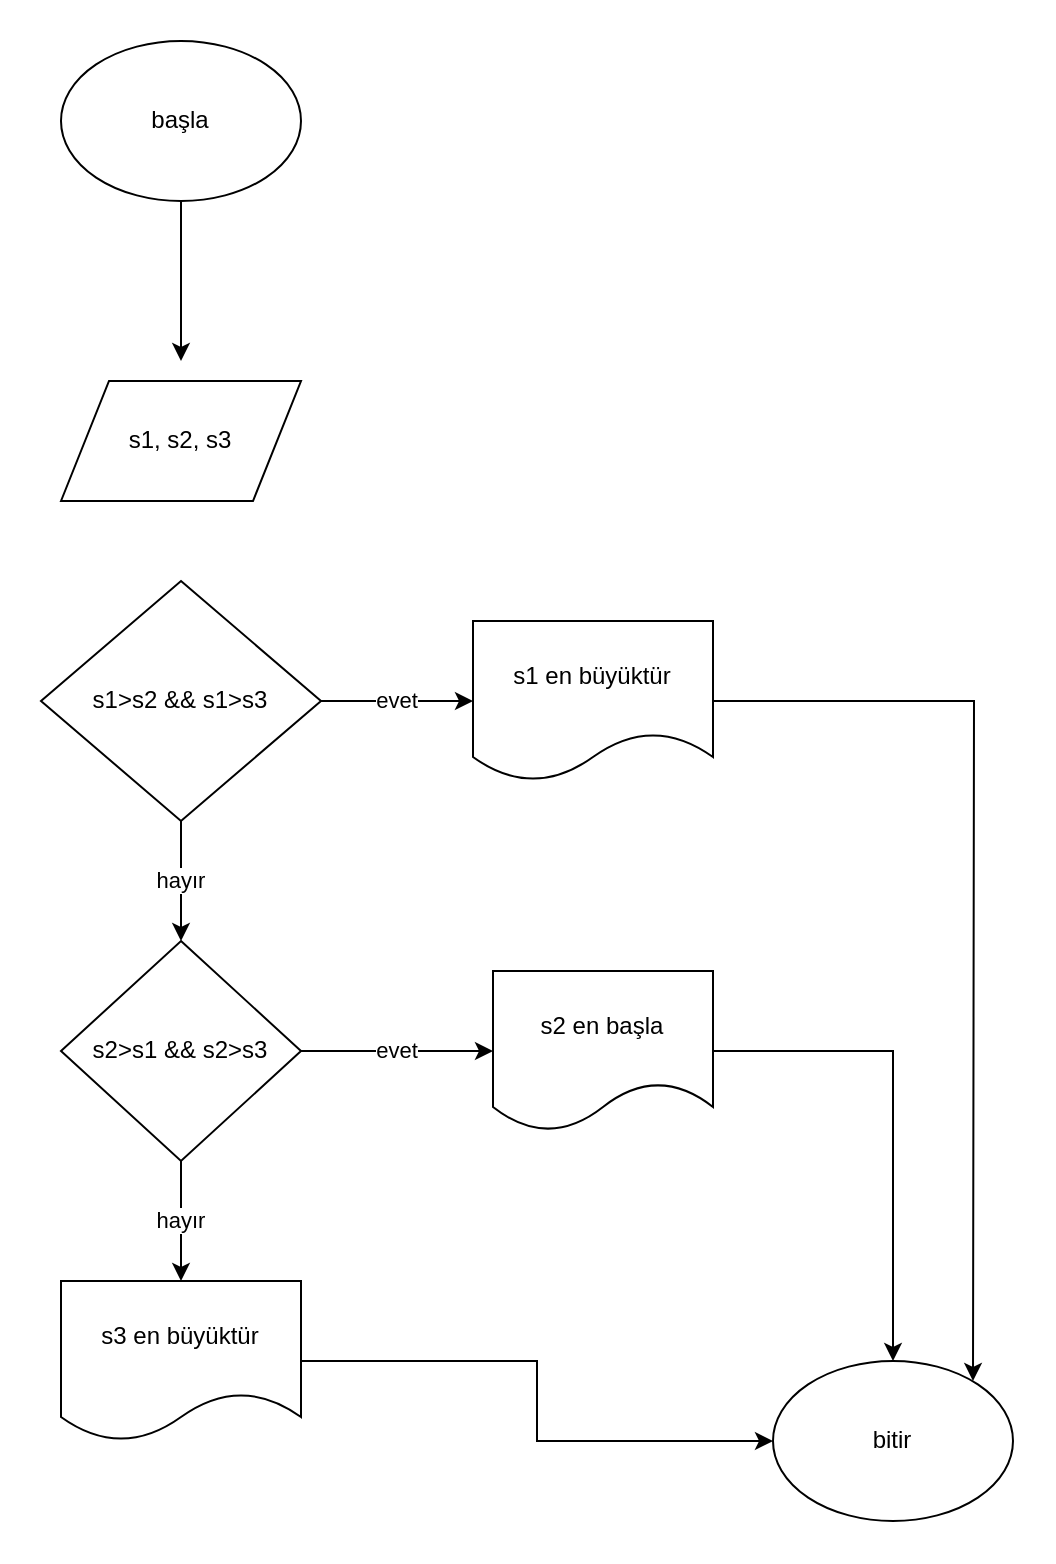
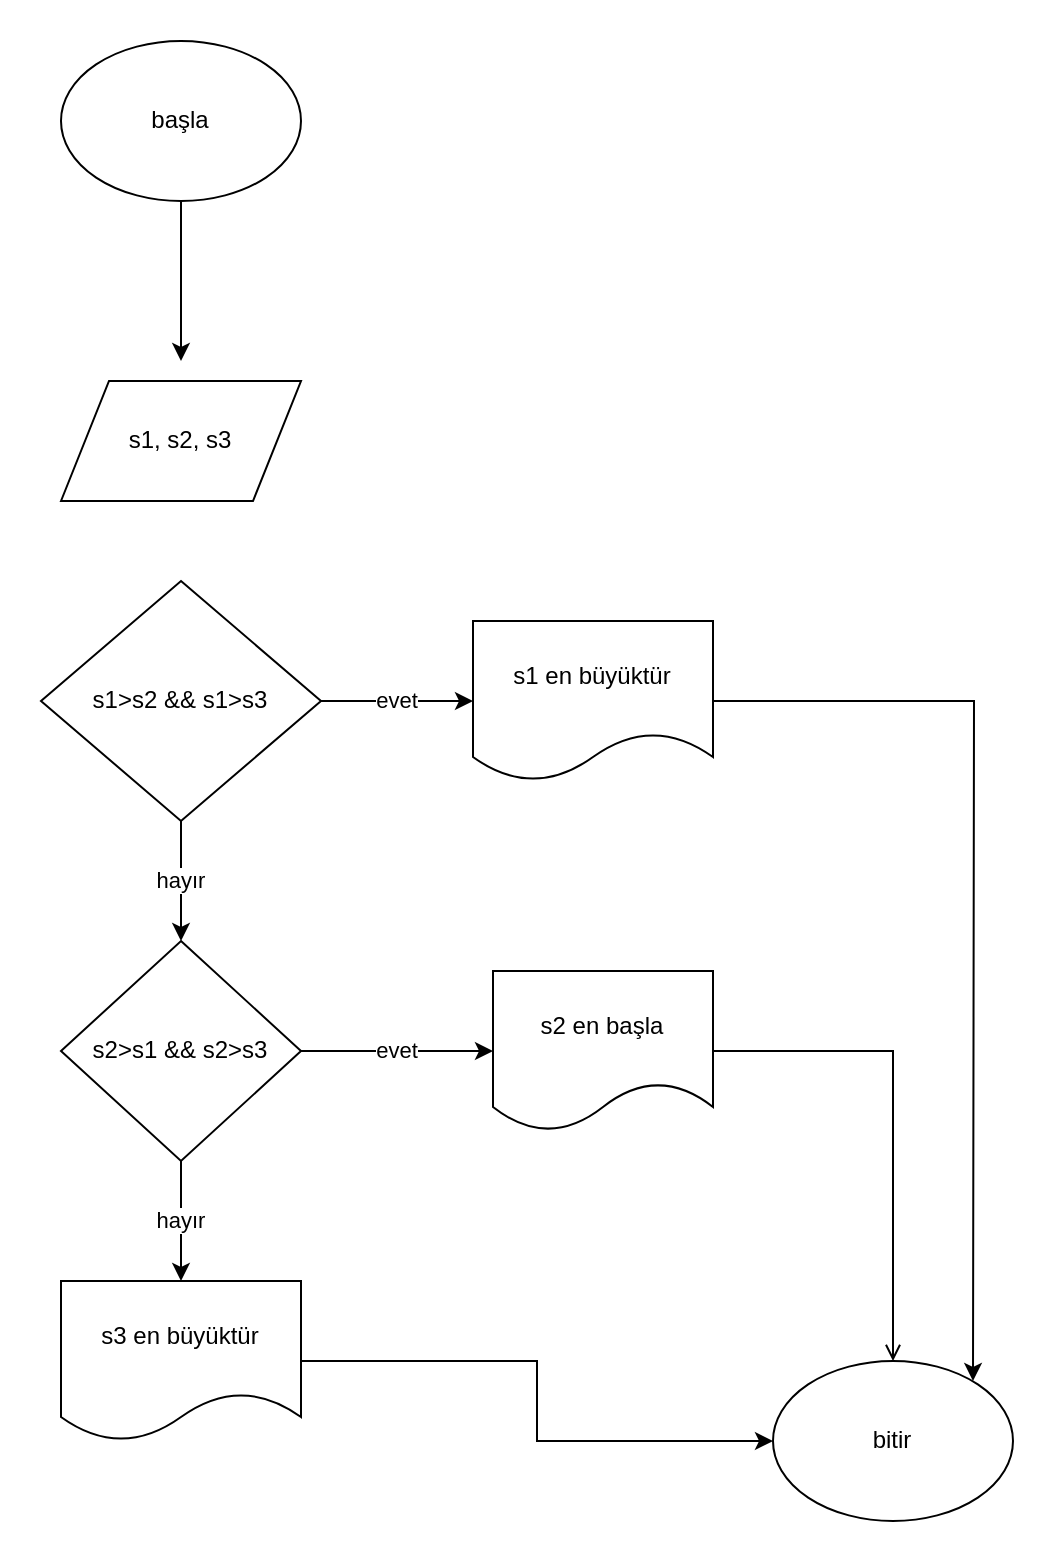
(893, 1346) -> (893, 1349)
